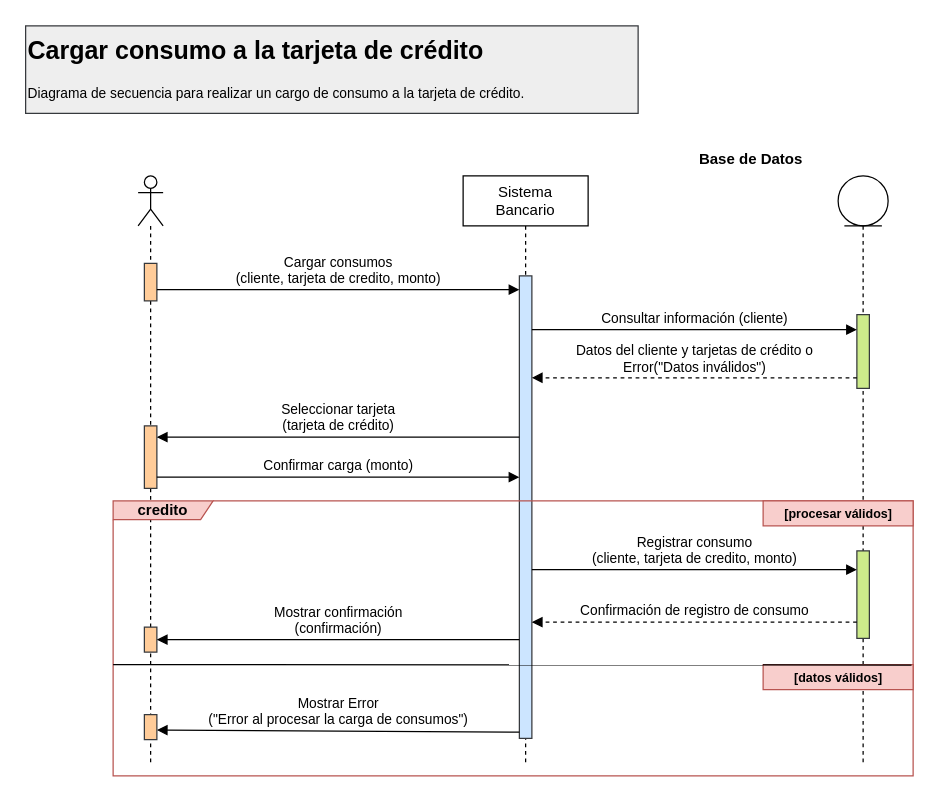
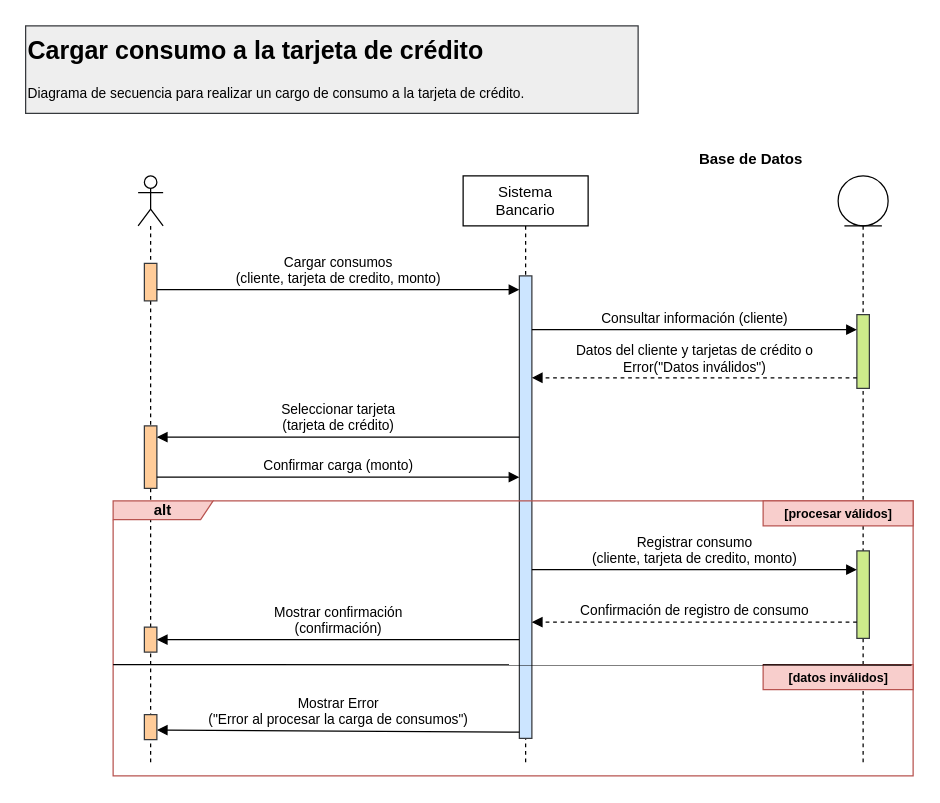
(163, 511) -> (163, 511)
(839, 677) -> (839, 677)
